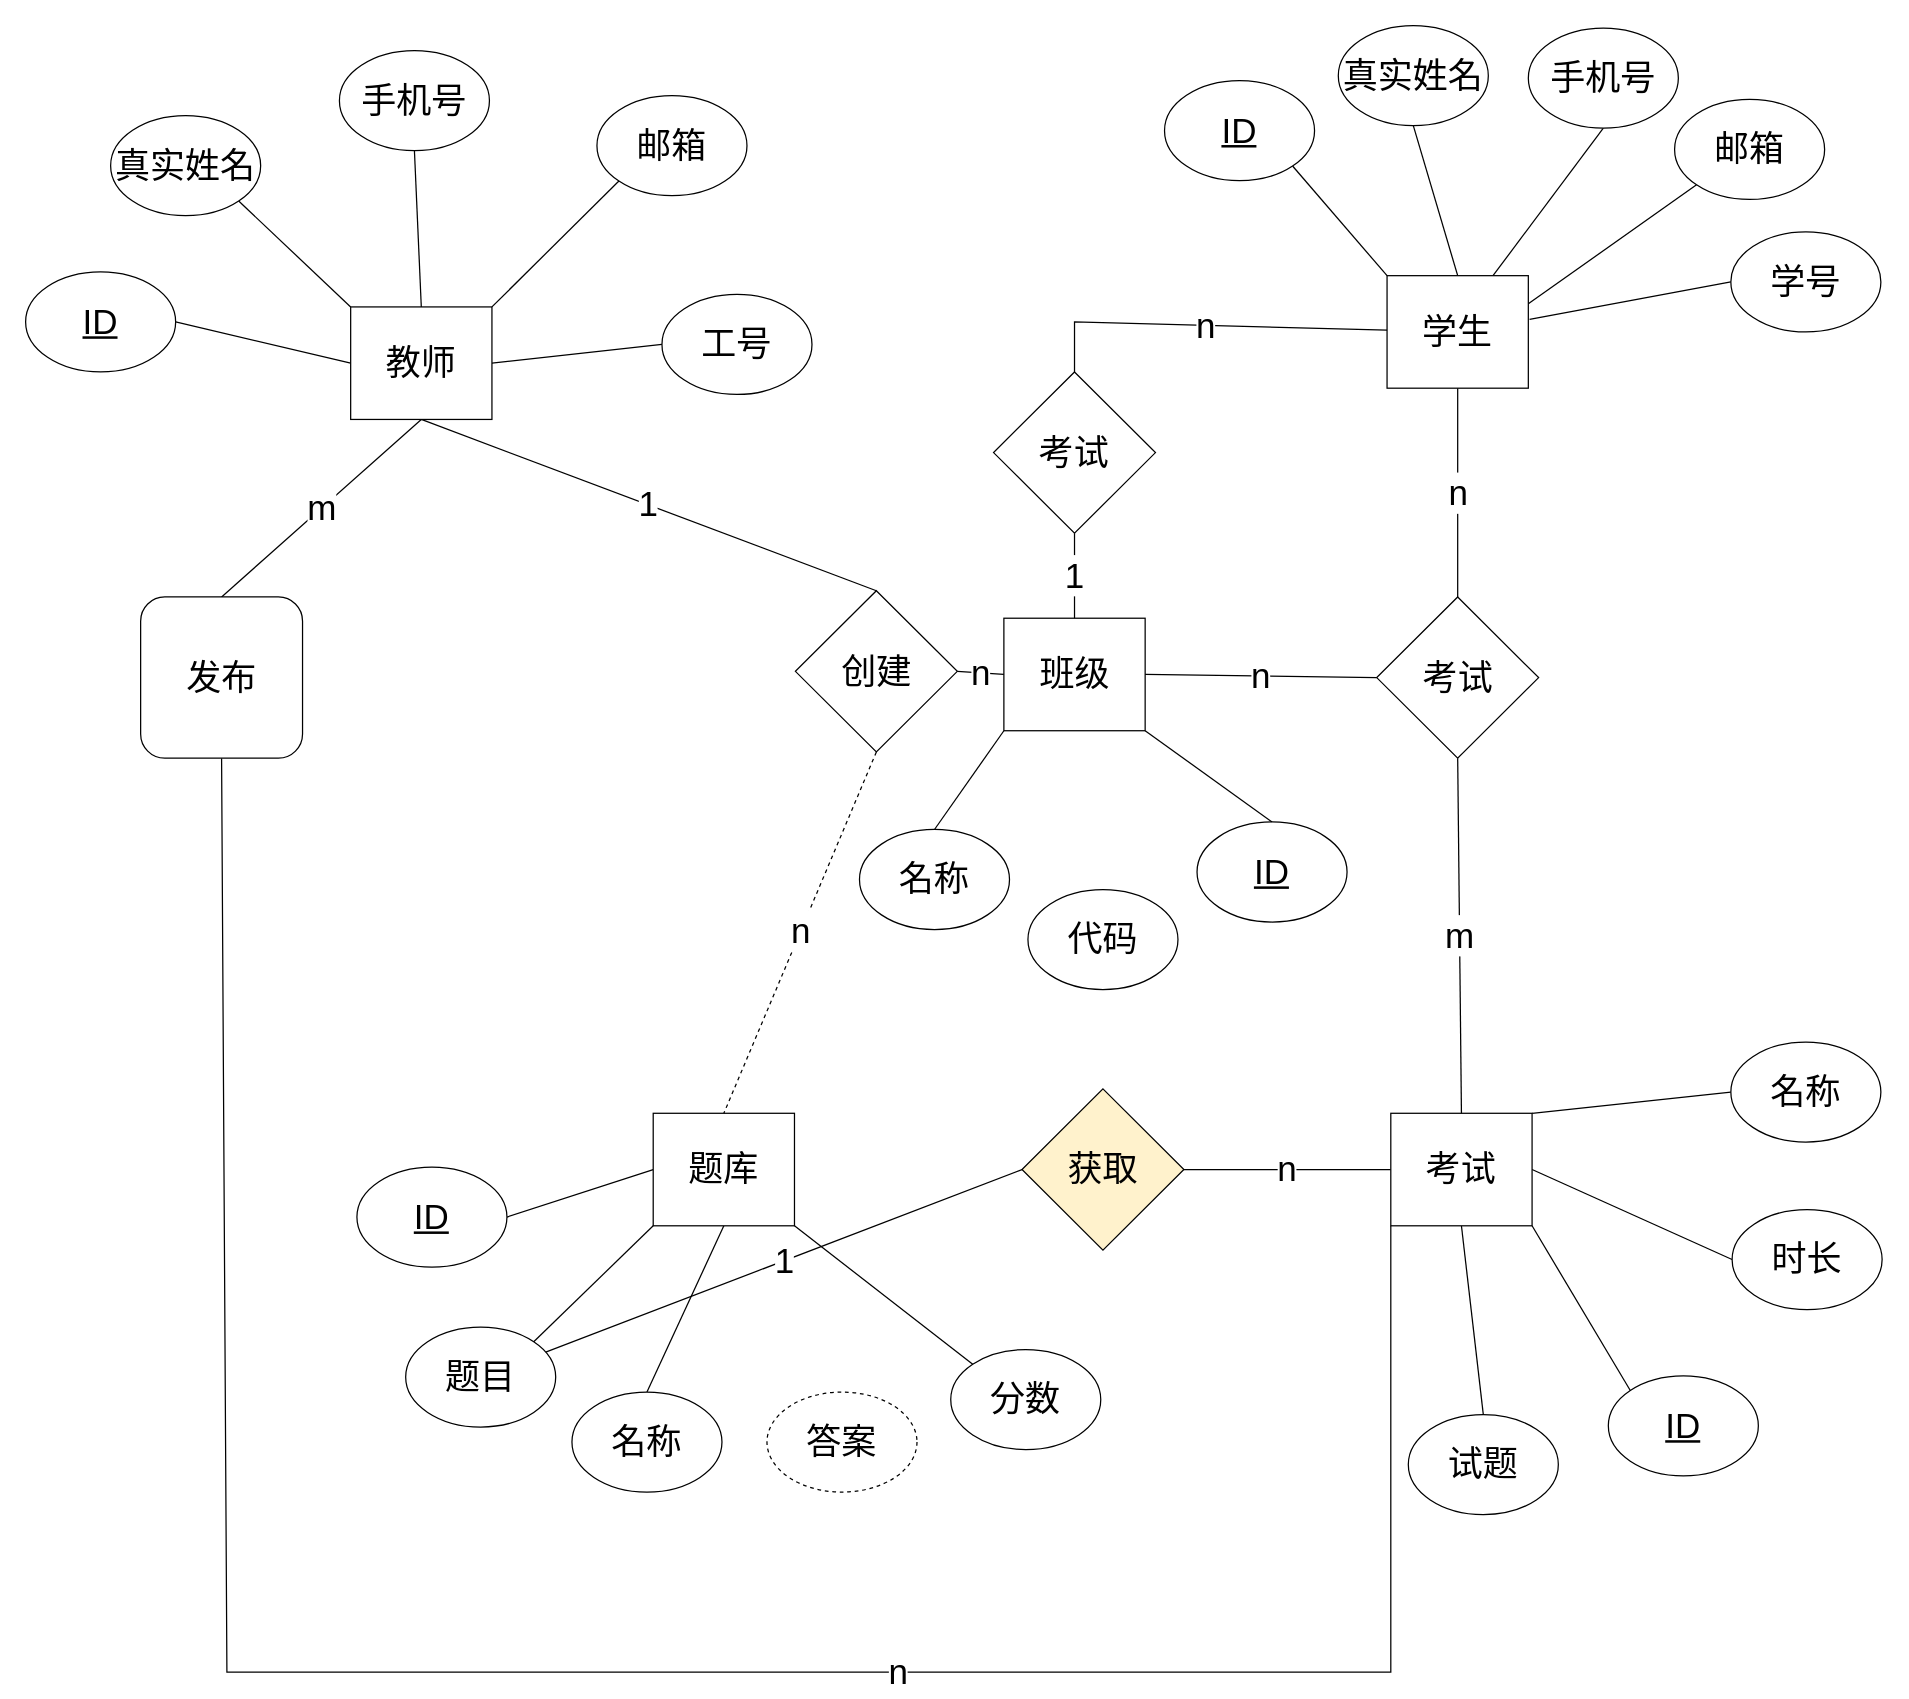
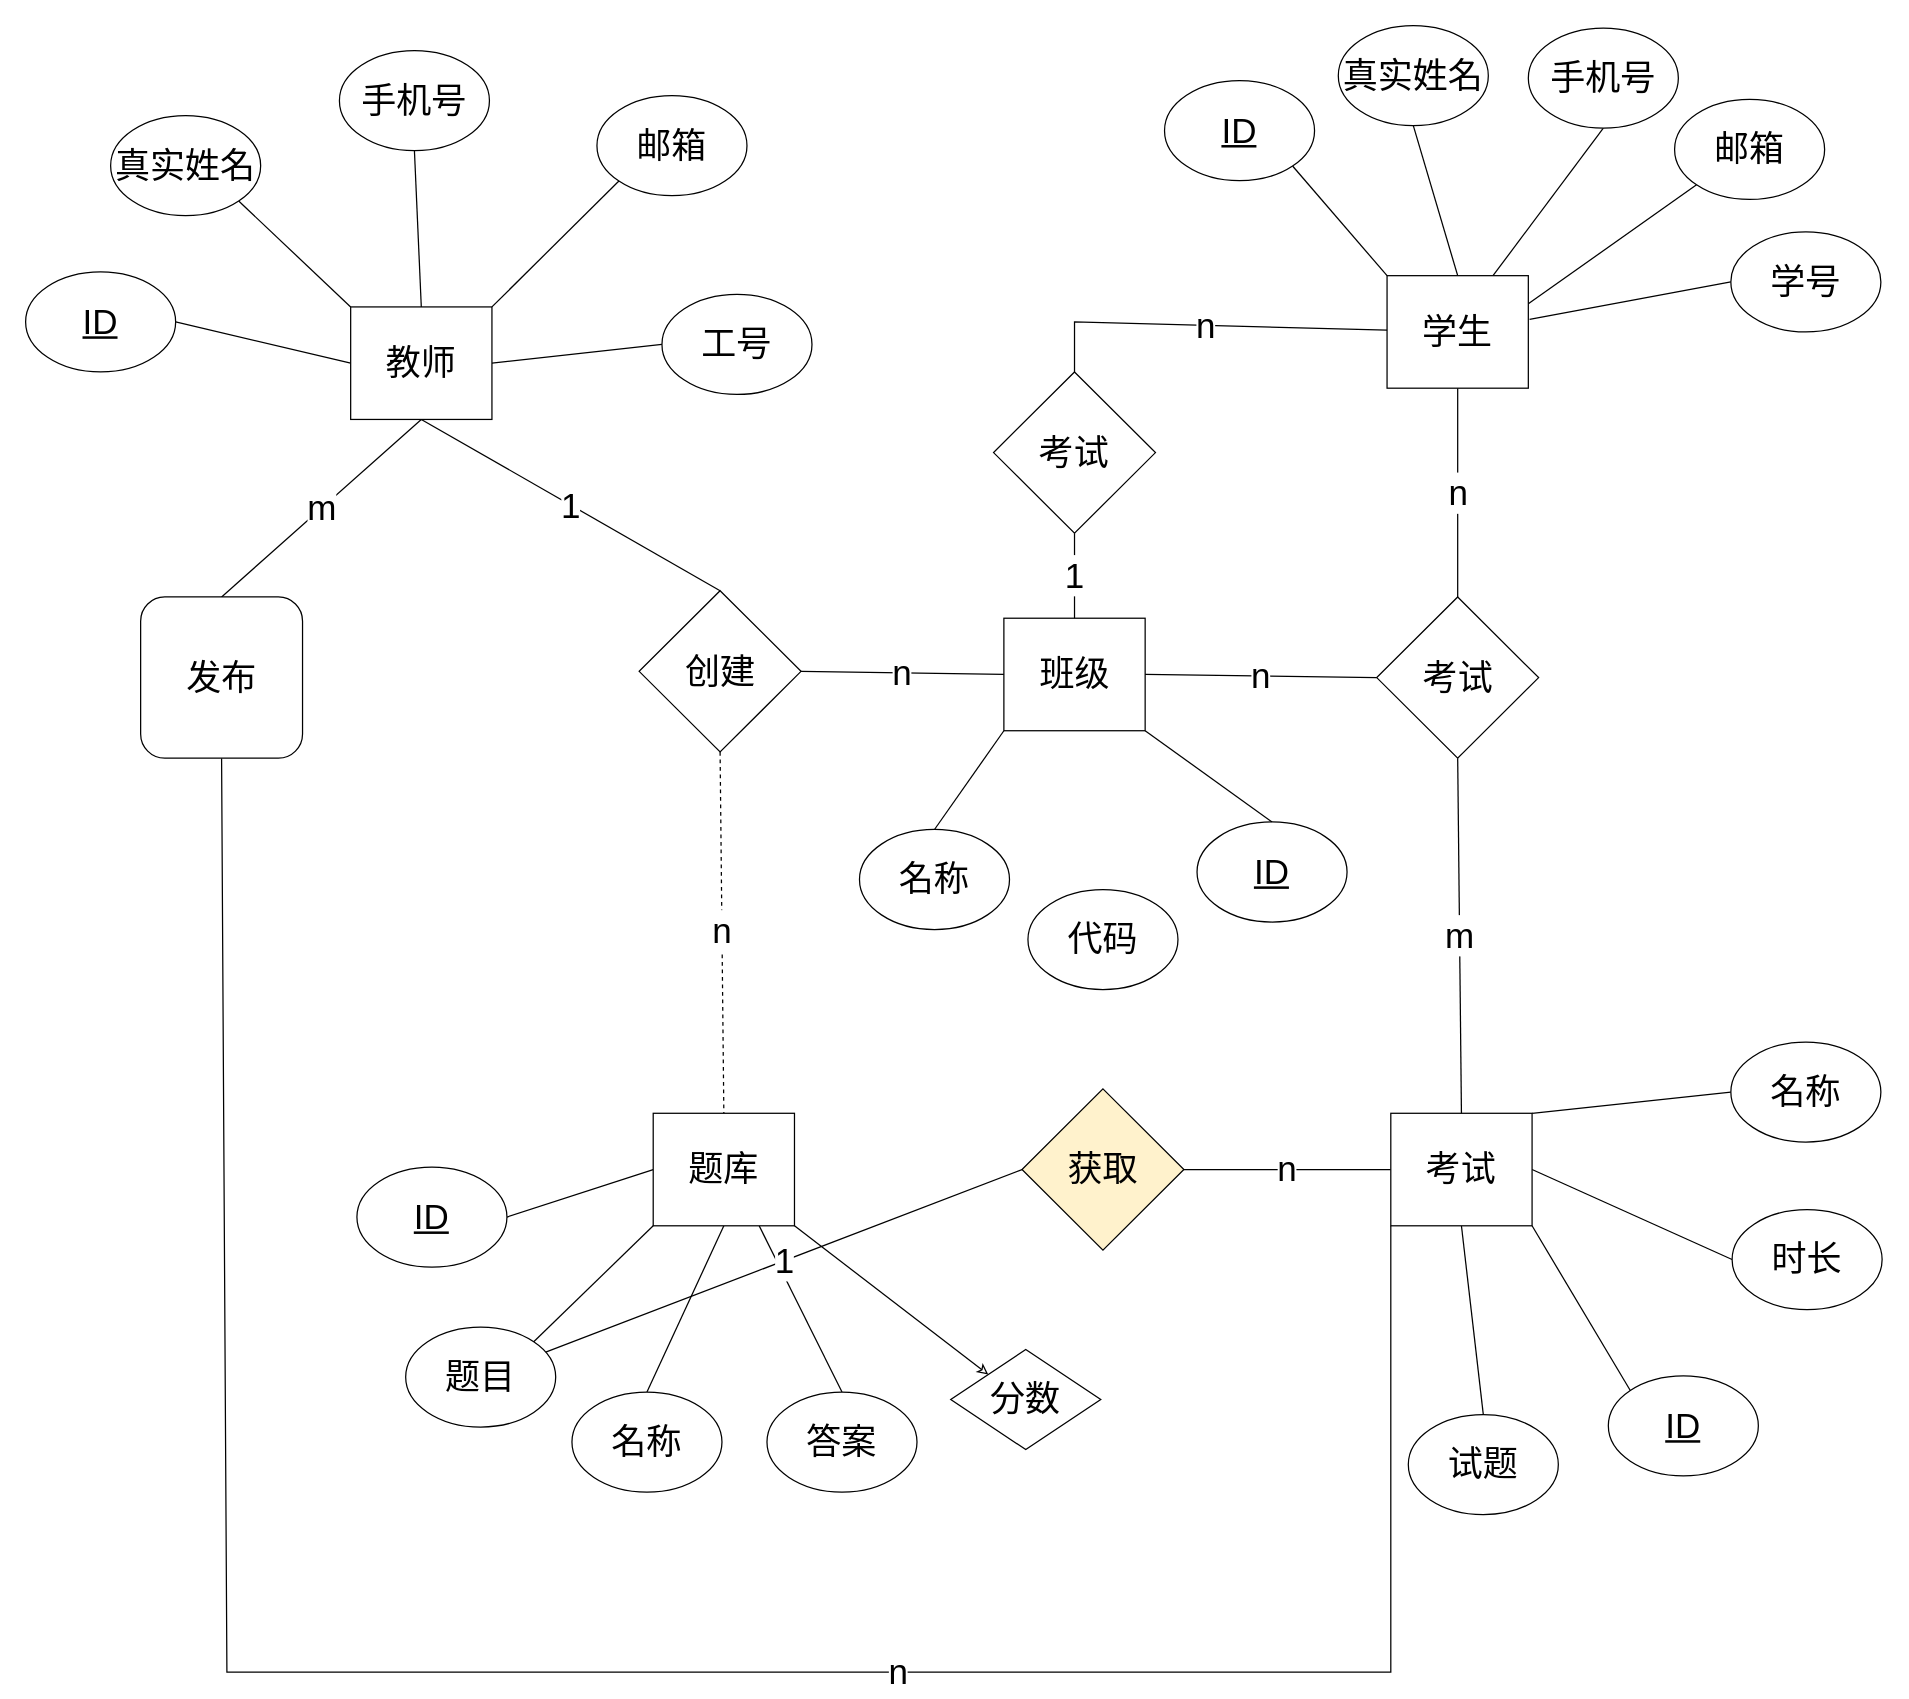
(876, 671) -> (720, 671)
(909, 1315) -> (914, 1318)
none -> (814, 1335)
(1026, 1399) -> (1026, 1399)
(842, 1442) -> (842, 1442)
